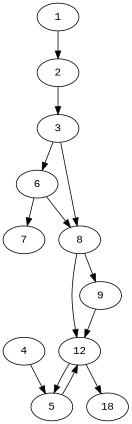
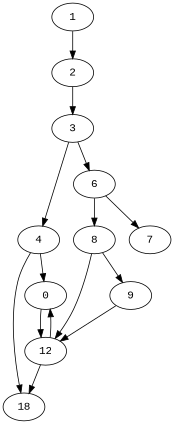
(68, 180) -> (57, 180)
none -> (13, 318)
(52, 407) -> (46, 296)
